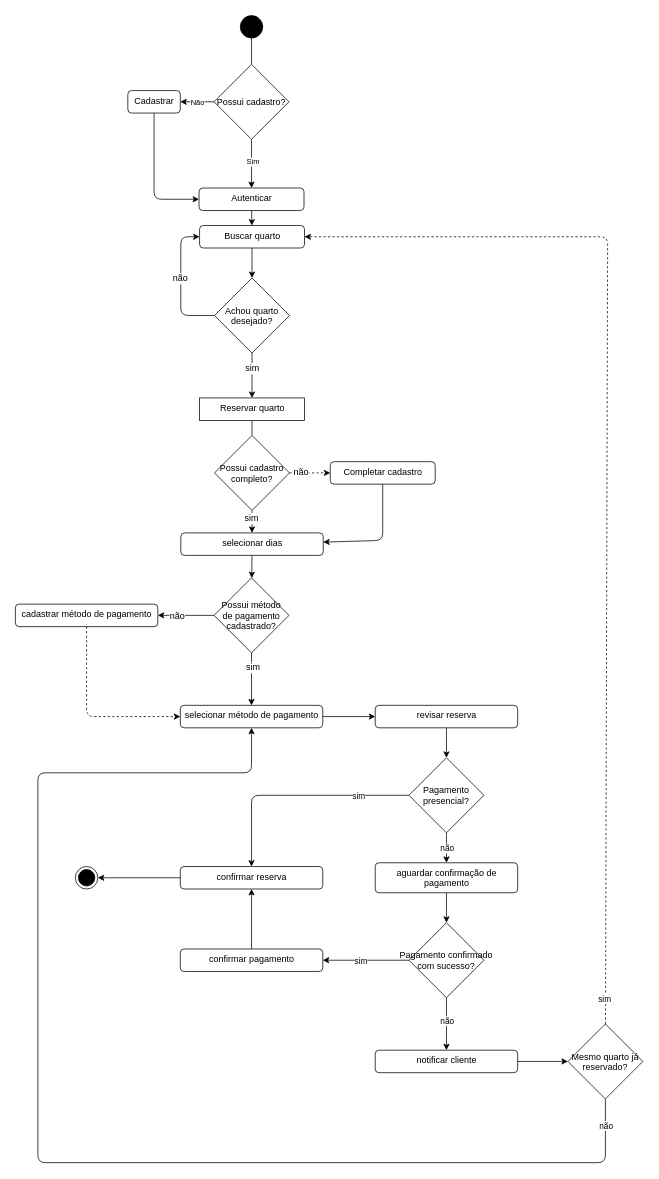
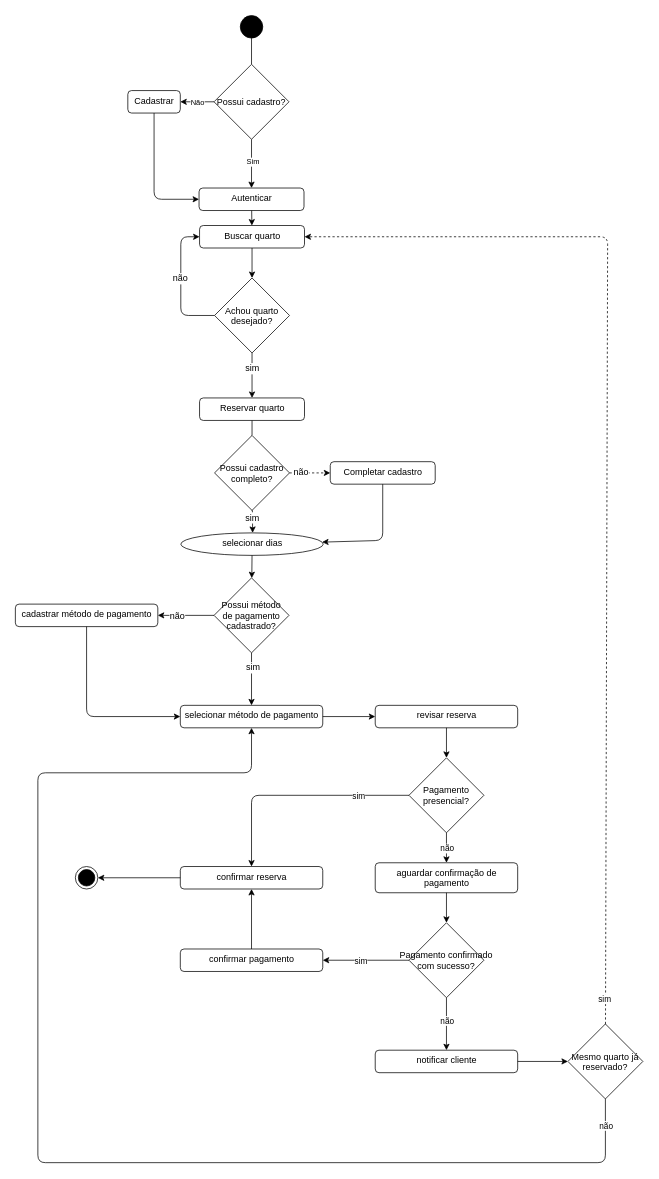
(252, 409) -> (252, 409)
(252, 544) -> (252, 544)
(88, 714) -> (88, 714)
